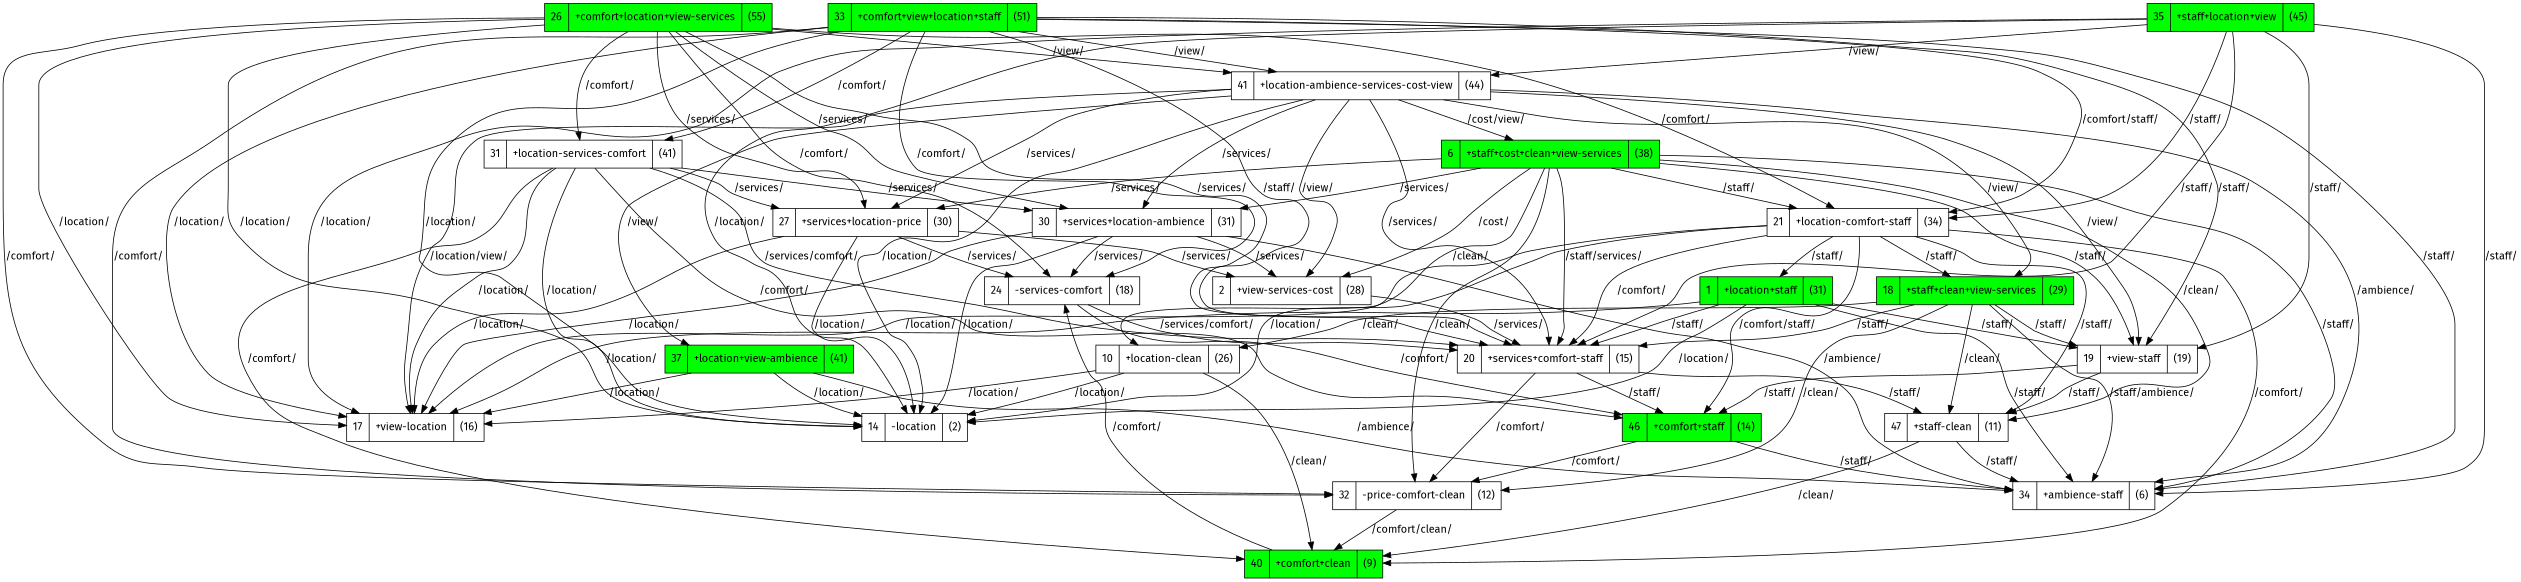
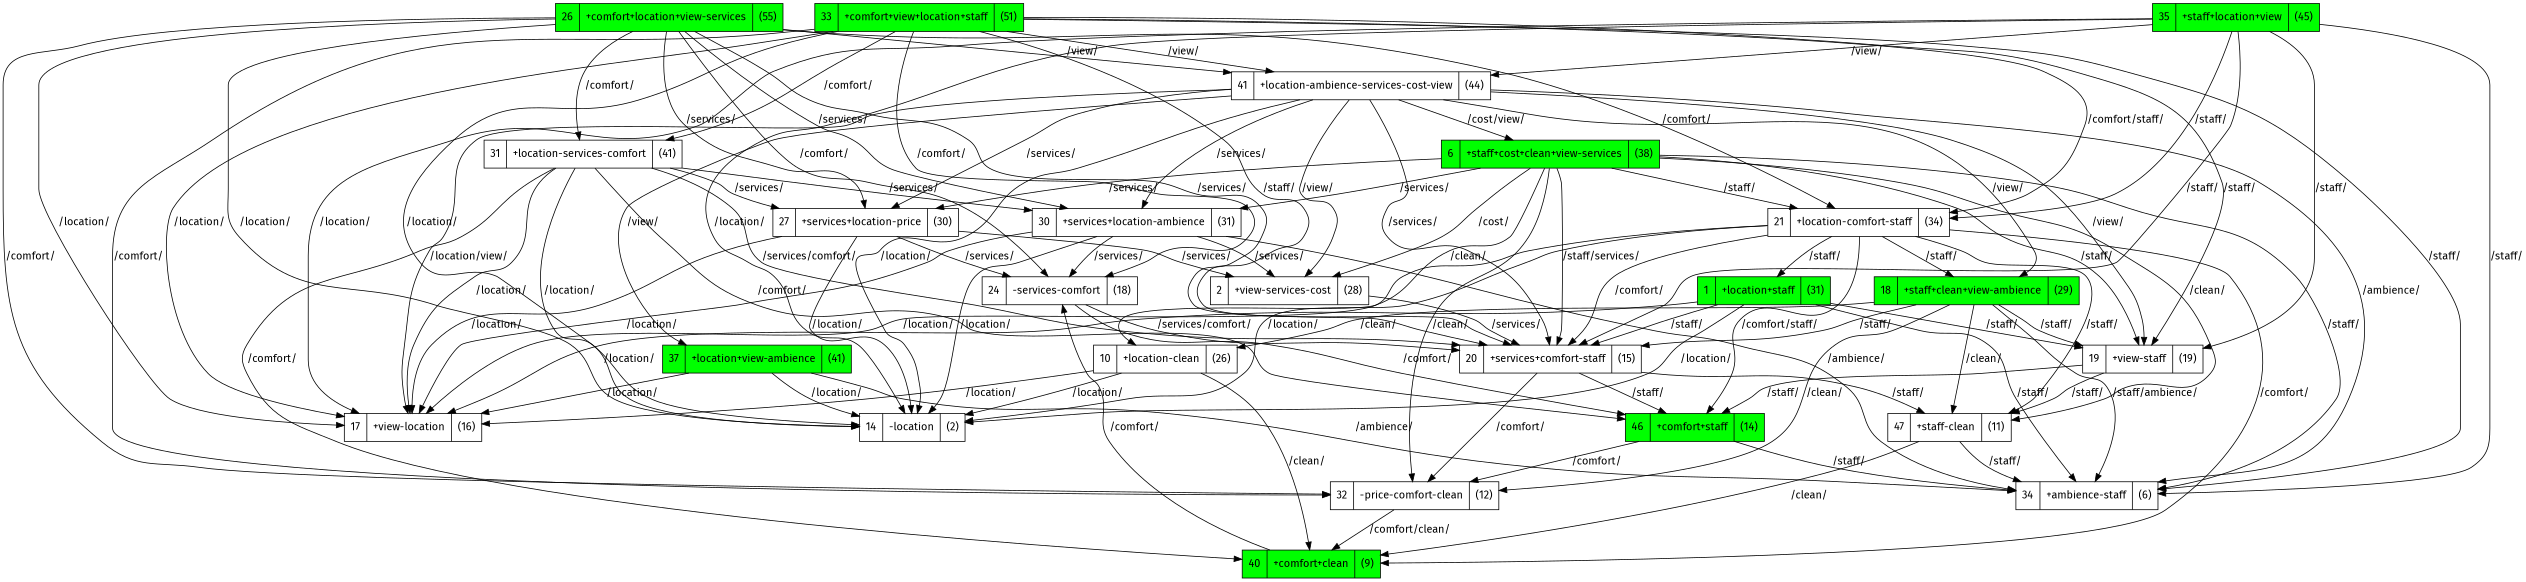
(1971, 290) -> (1973, 290)
